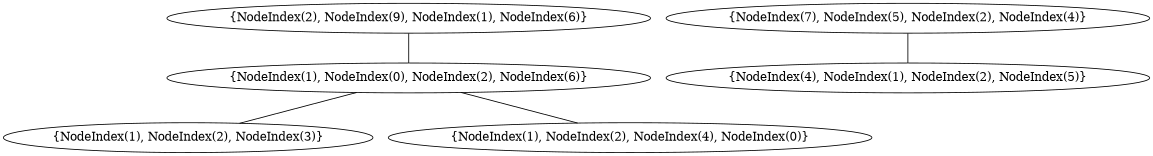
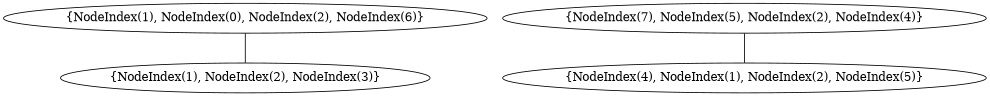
(409, 18) -> none
(630, 138) -> none
